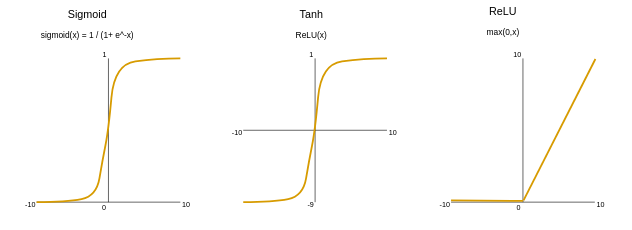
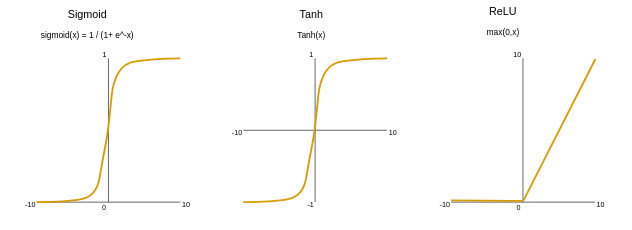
(312, 24) -> (312, 24)
(311, 206) -> (311, 206)
